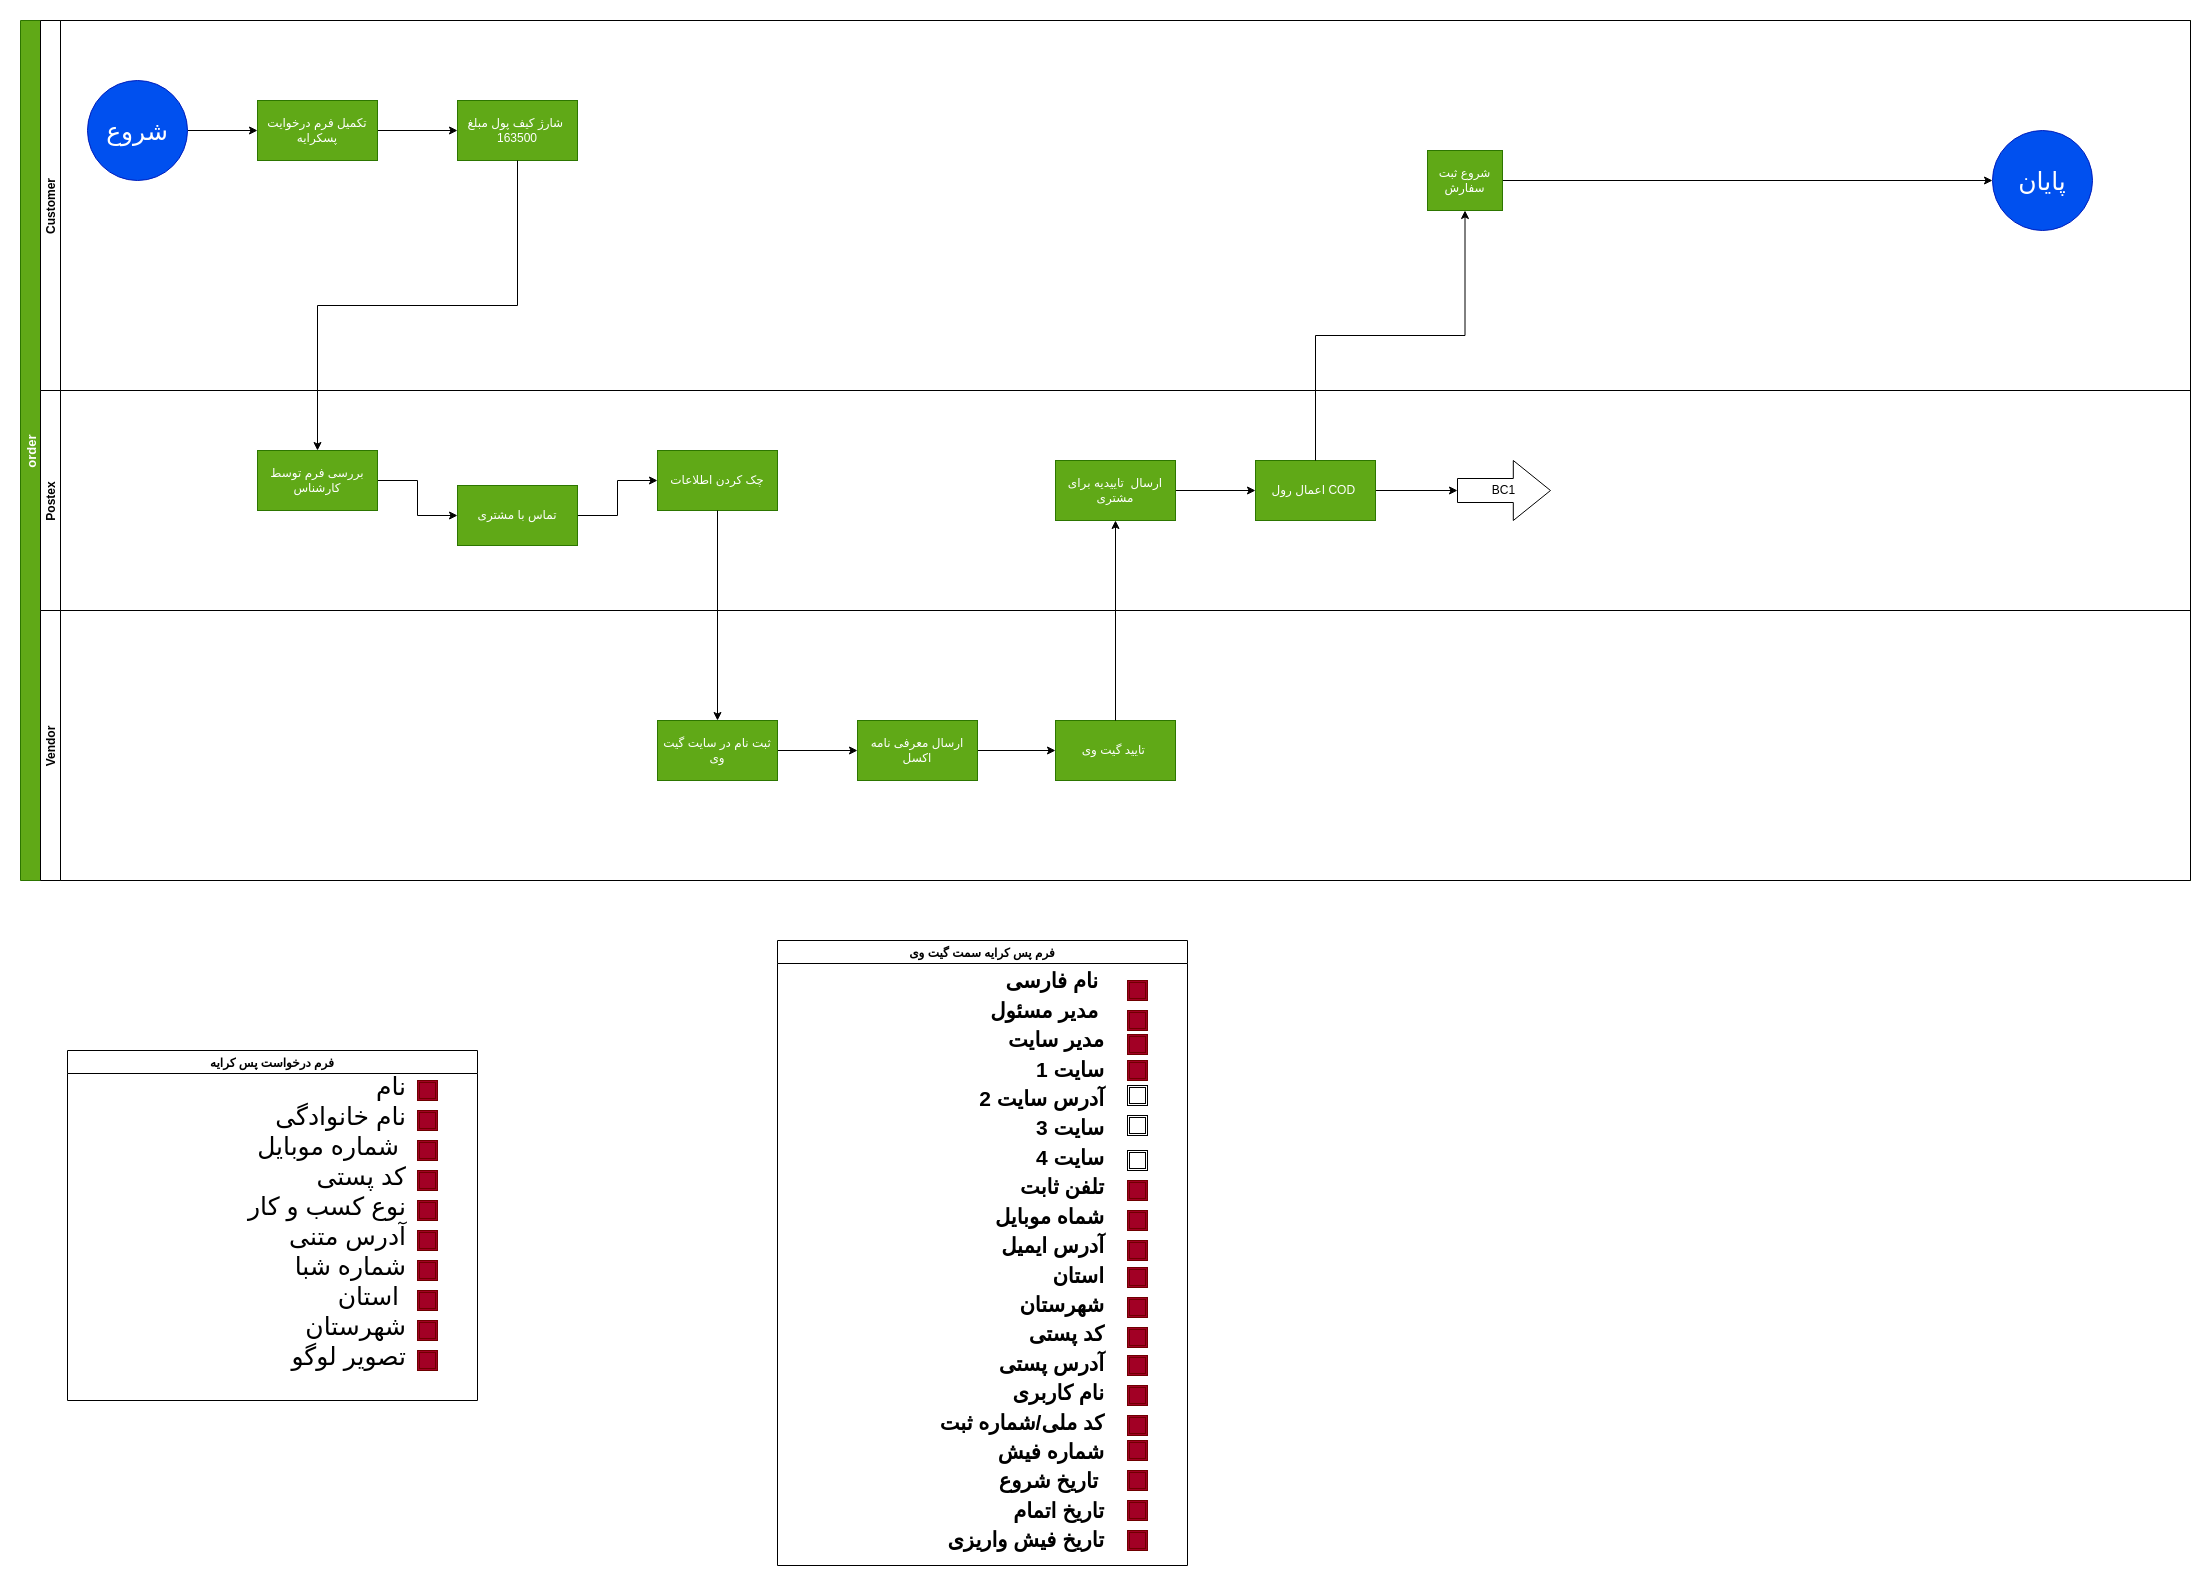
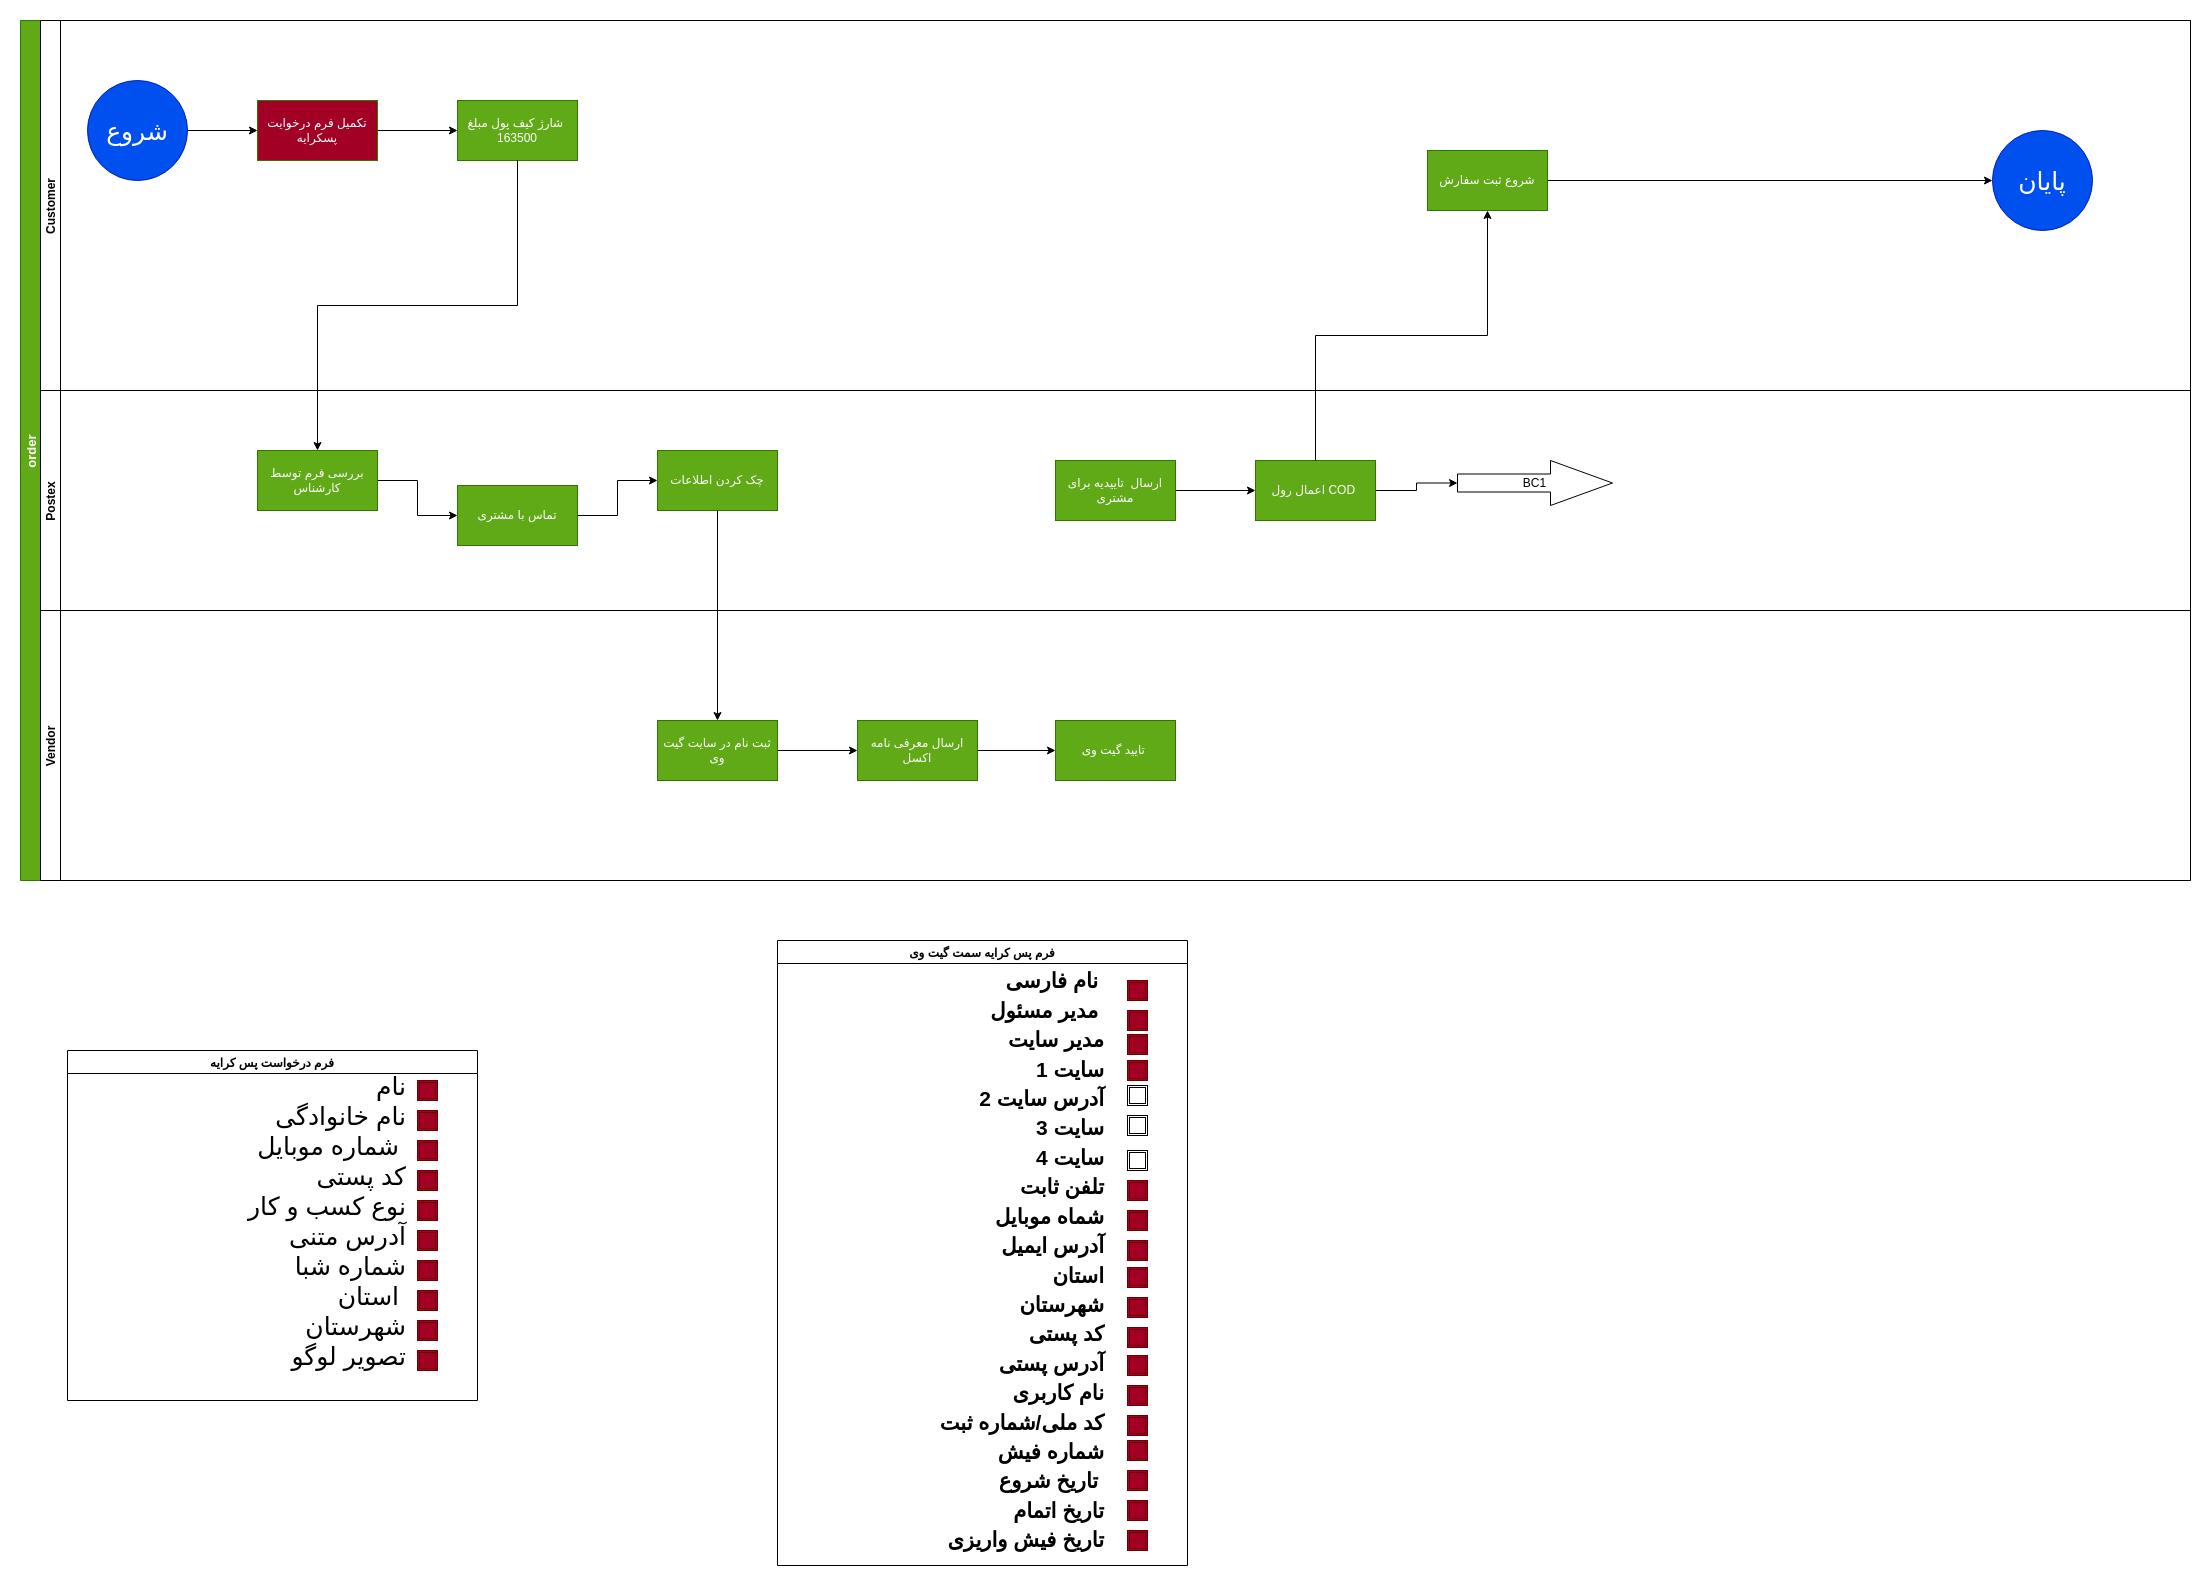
(318, 131) -> (318, 131)
(1465, 181) -> (1488, 181)
(1504, 491) -> (1535, 483)
(1116, 624) -> none
